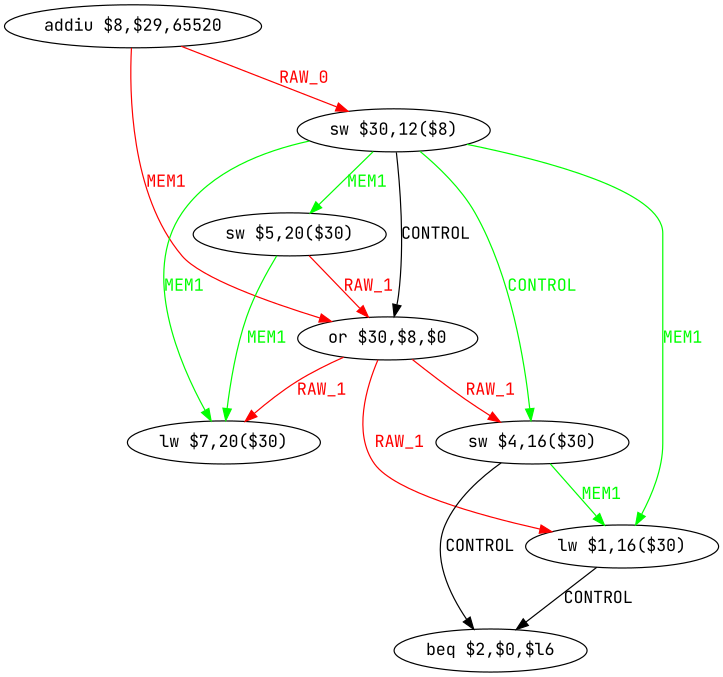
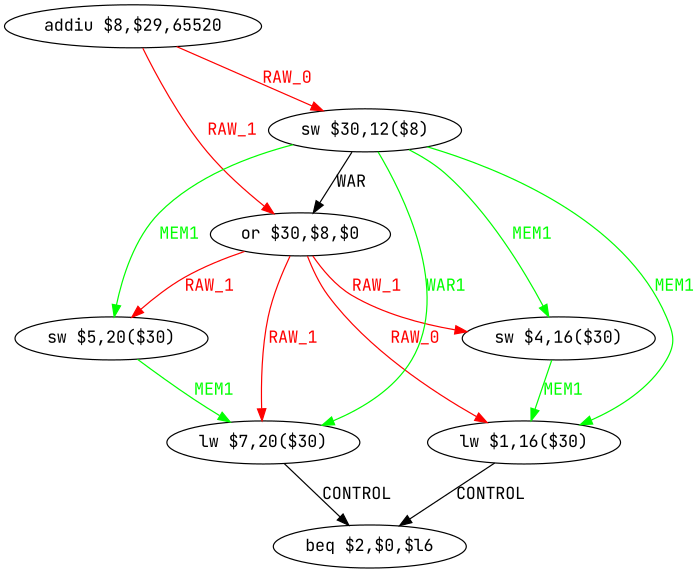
(167, 182) -> (232, 130)
(436, 234) -> (351, 182)
(334, 282) -> (189, 275)
(184, 286) -> (446, 286)
(542, 286) -> (532, 234)
(400, 442) -> (415, 338)
(443, 533) -> (312, 490)
